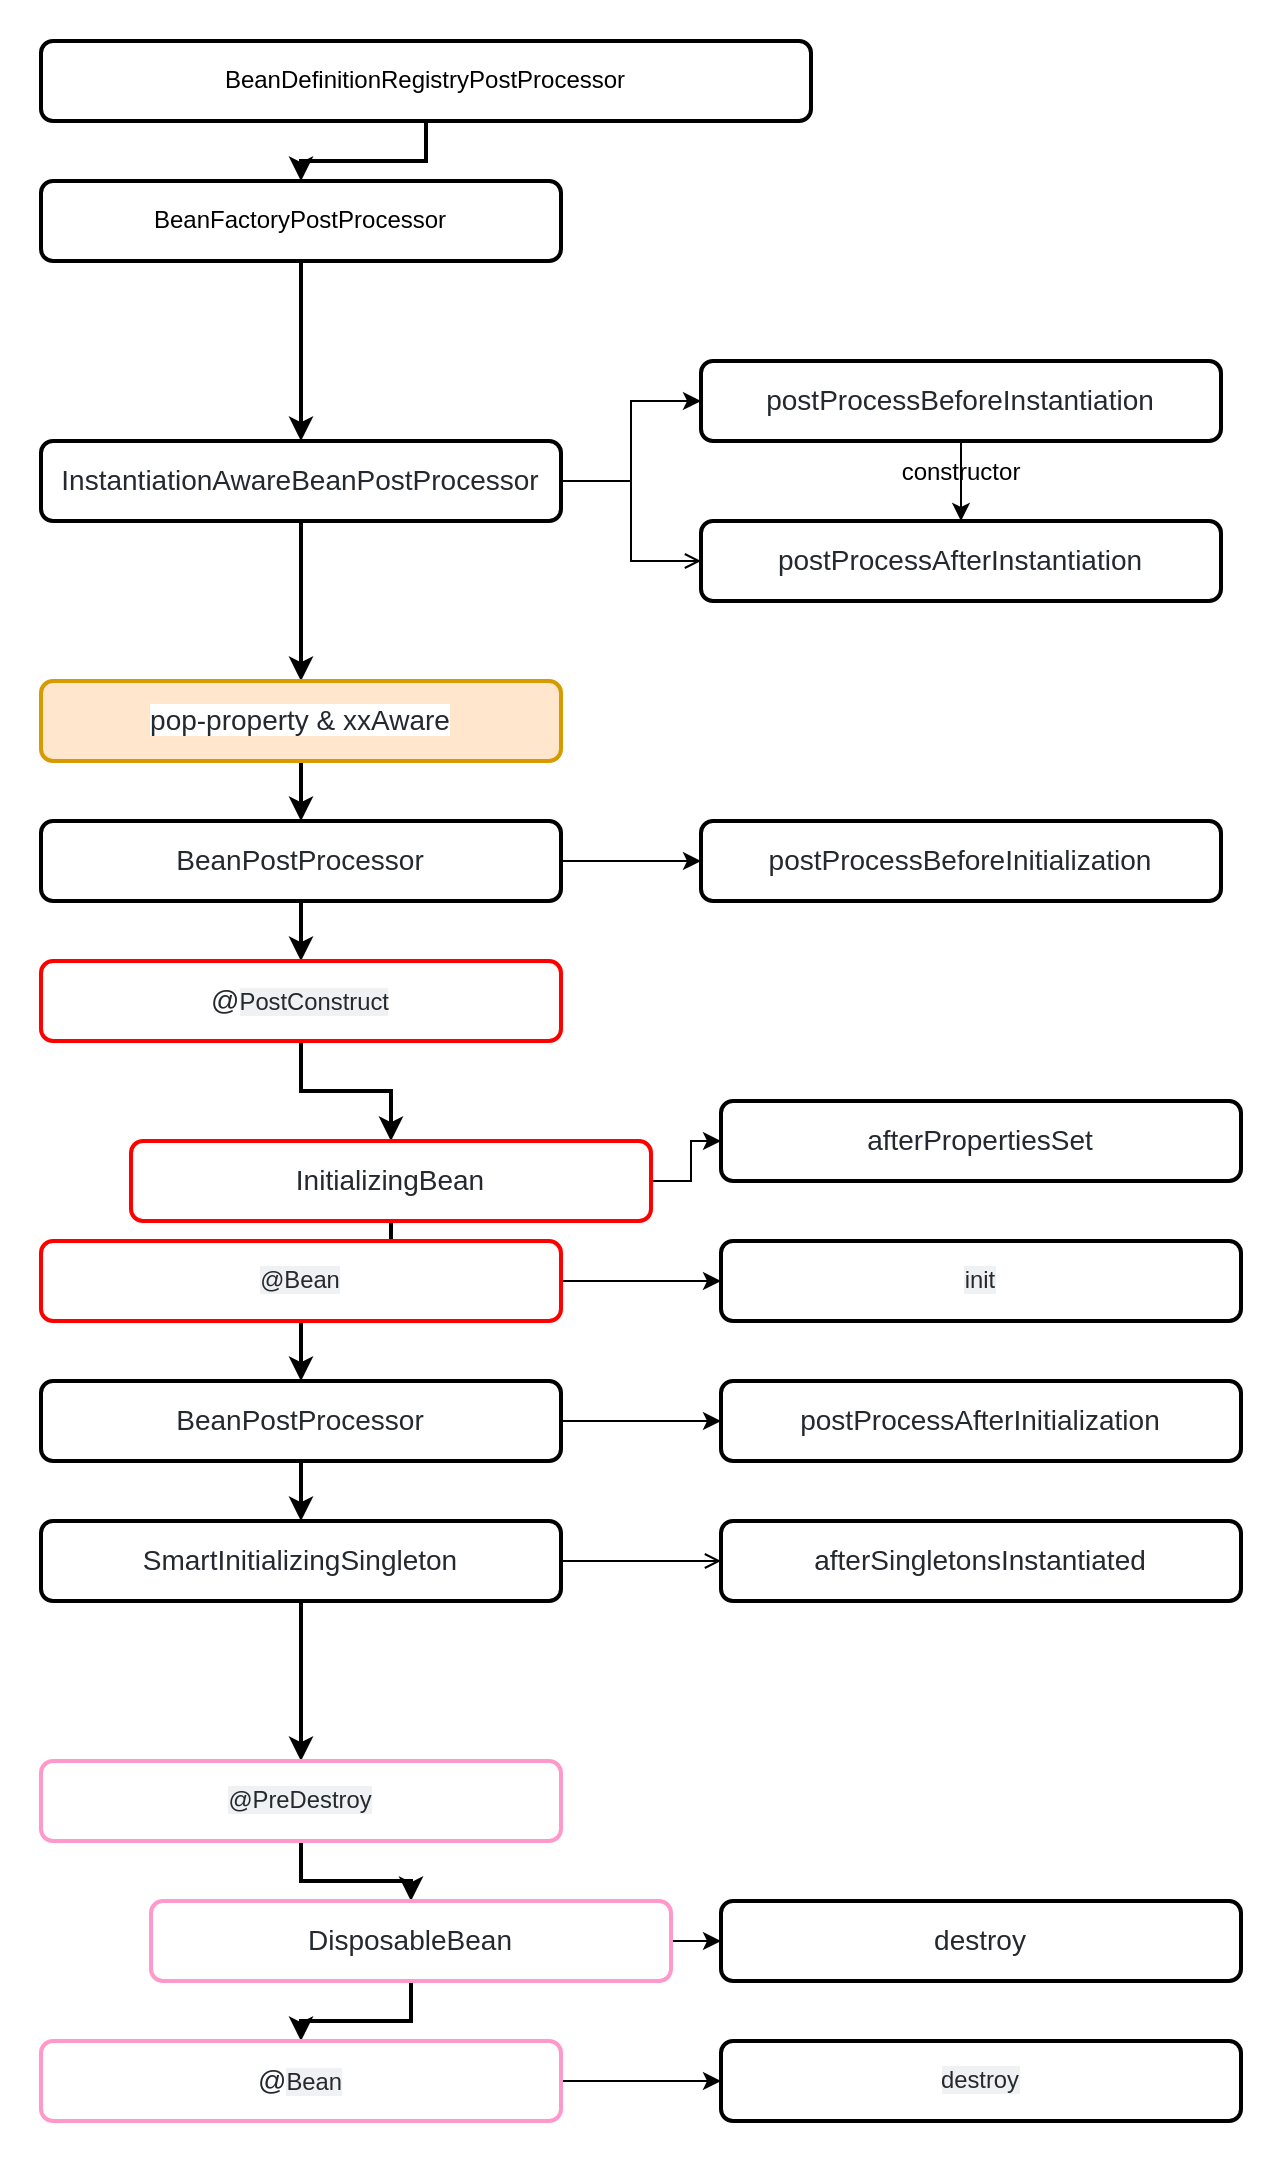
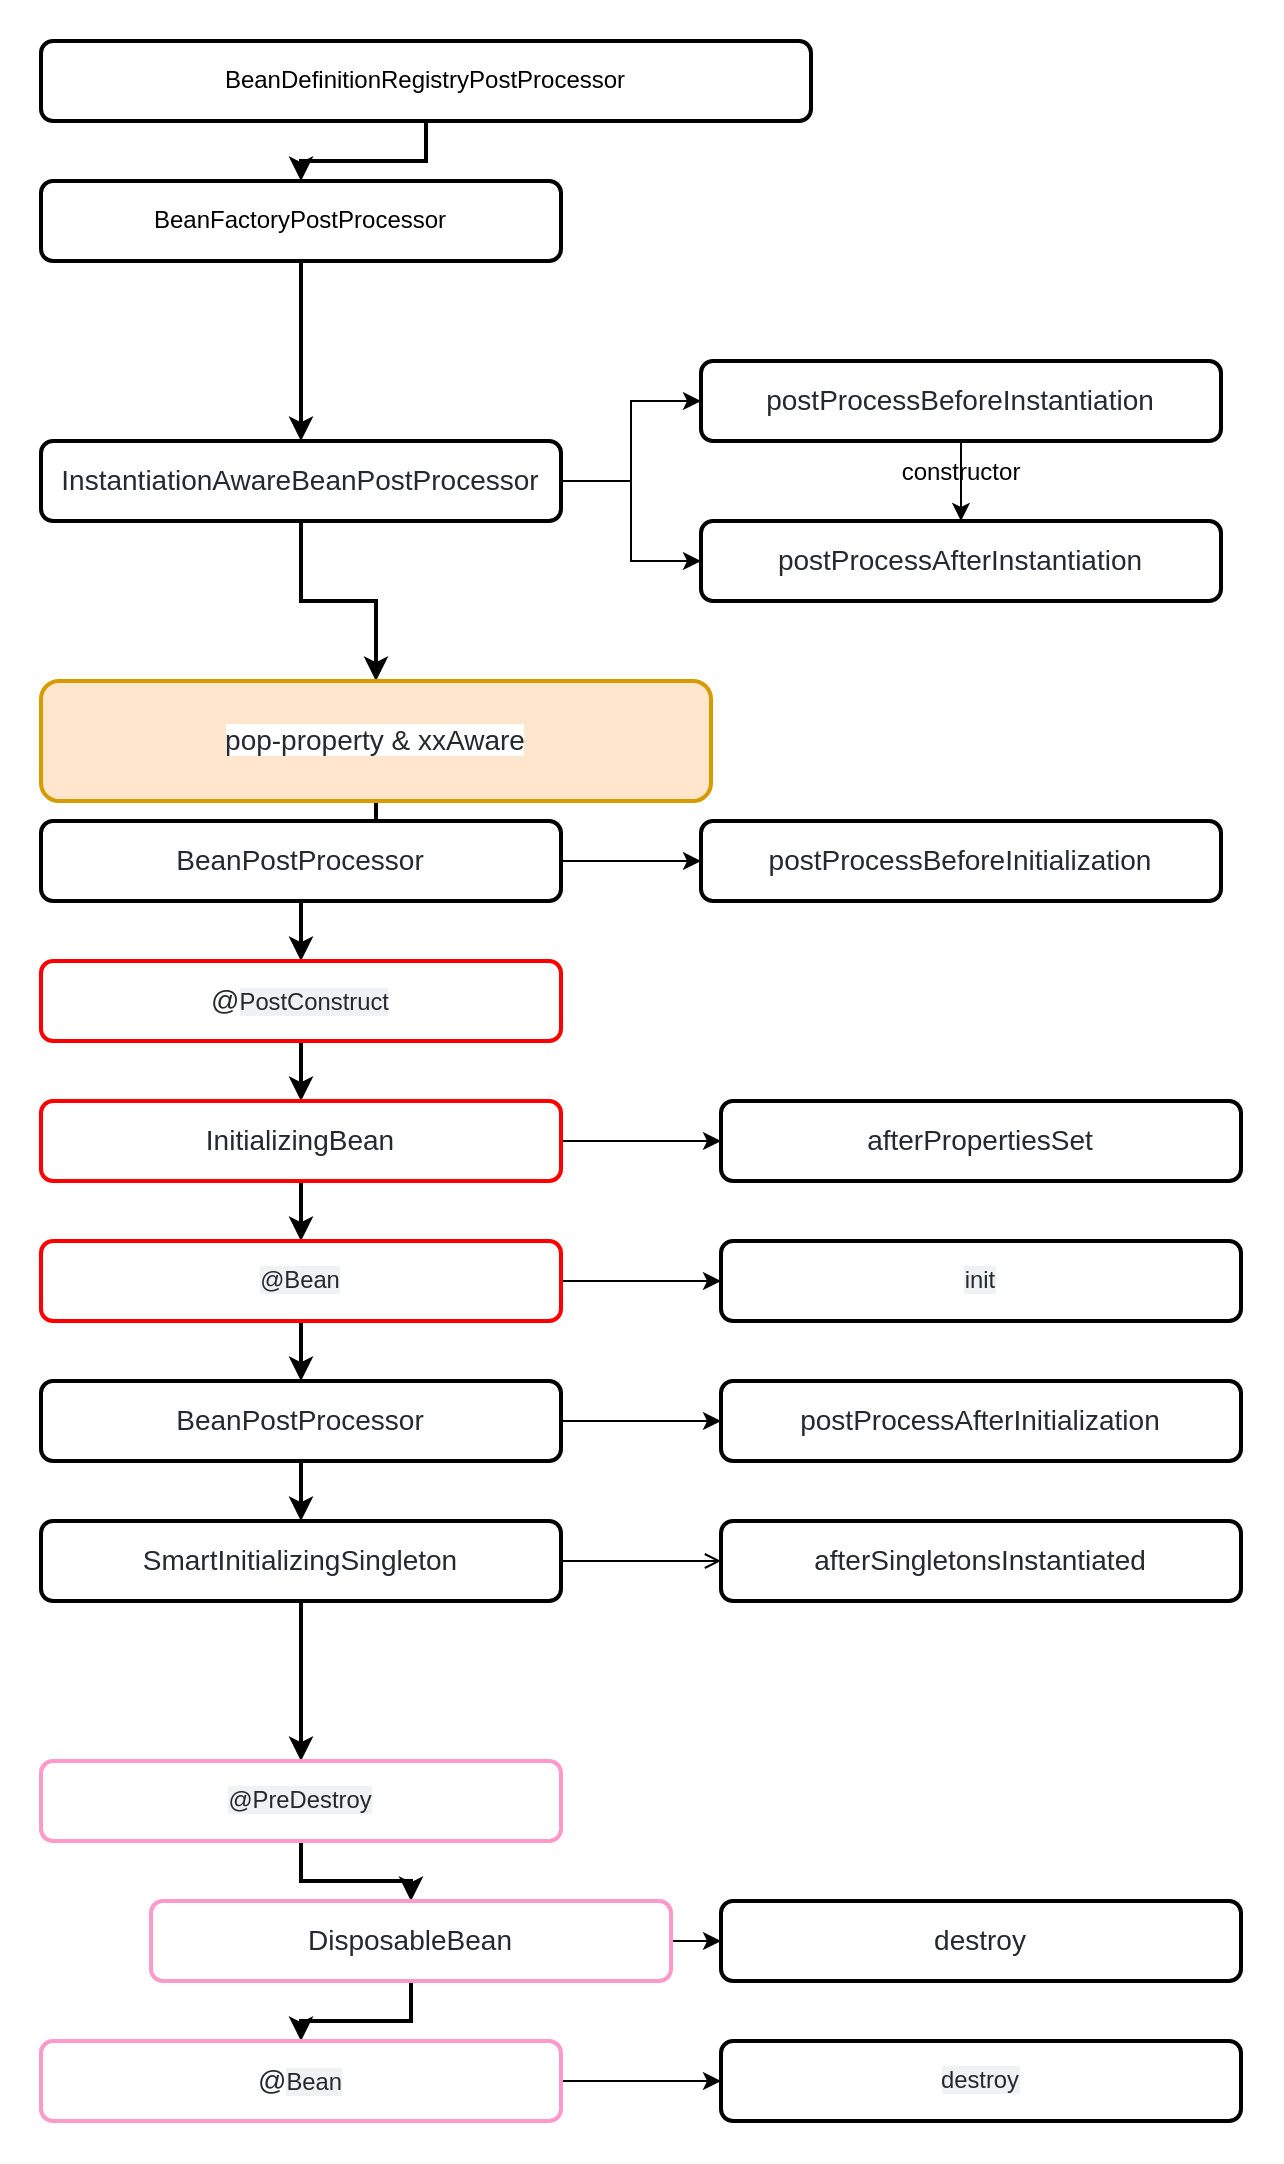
(688, 561) -> (686, 561)
(301, 721) -> (376, 741)
(391, 1181) -> (301, 1141)
